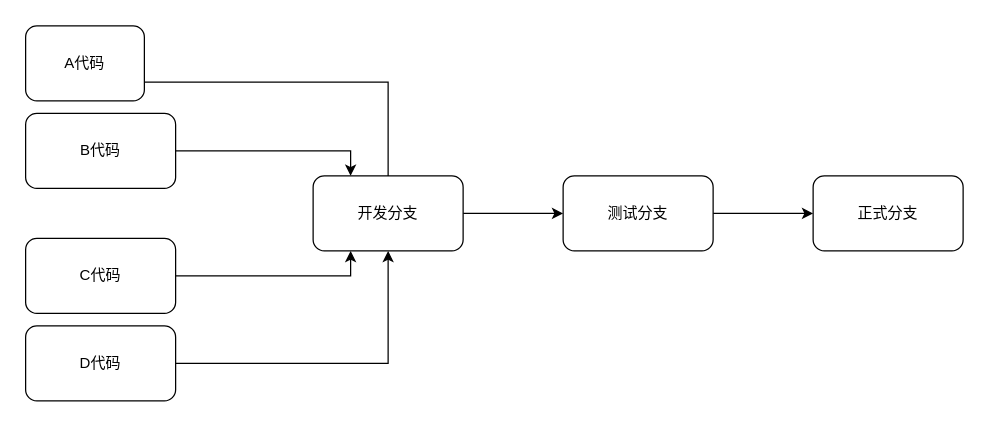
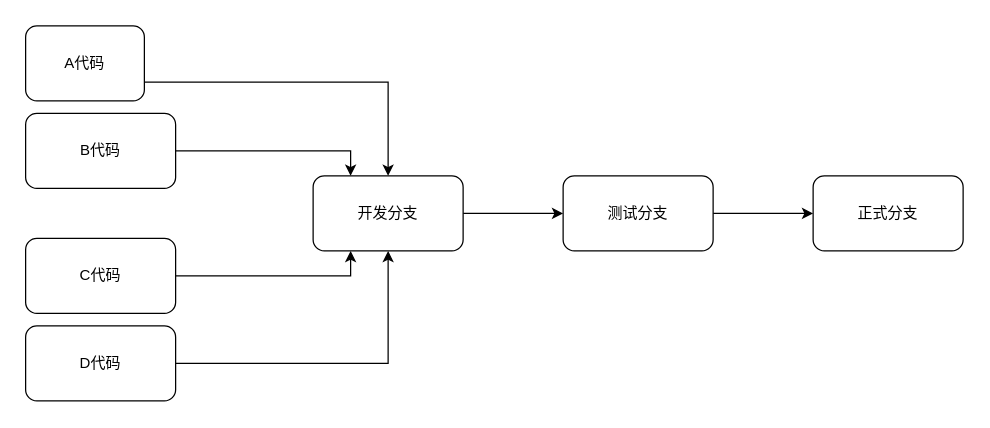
(388, 169) -> (388, 166)
